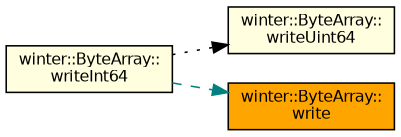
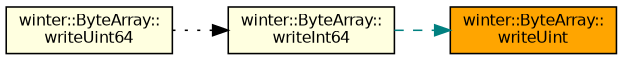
(192, 51) -> (192, 30)
(311, 106) -> (533, 30)
